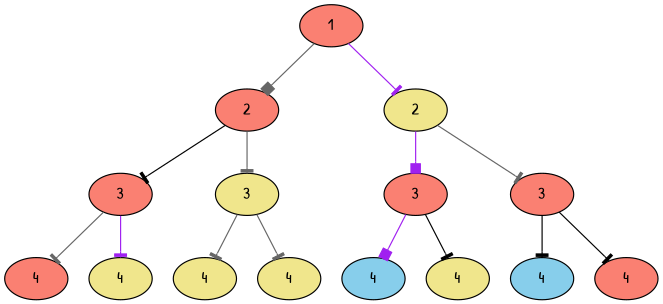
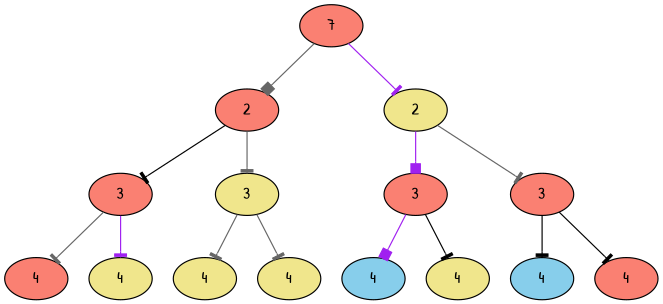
(331, 26) -> (331, 26)
